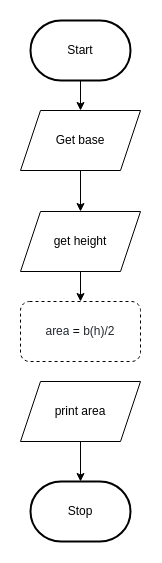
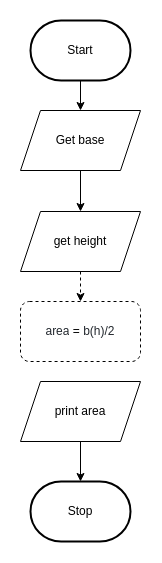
(81, 283) -> (81, 283)
